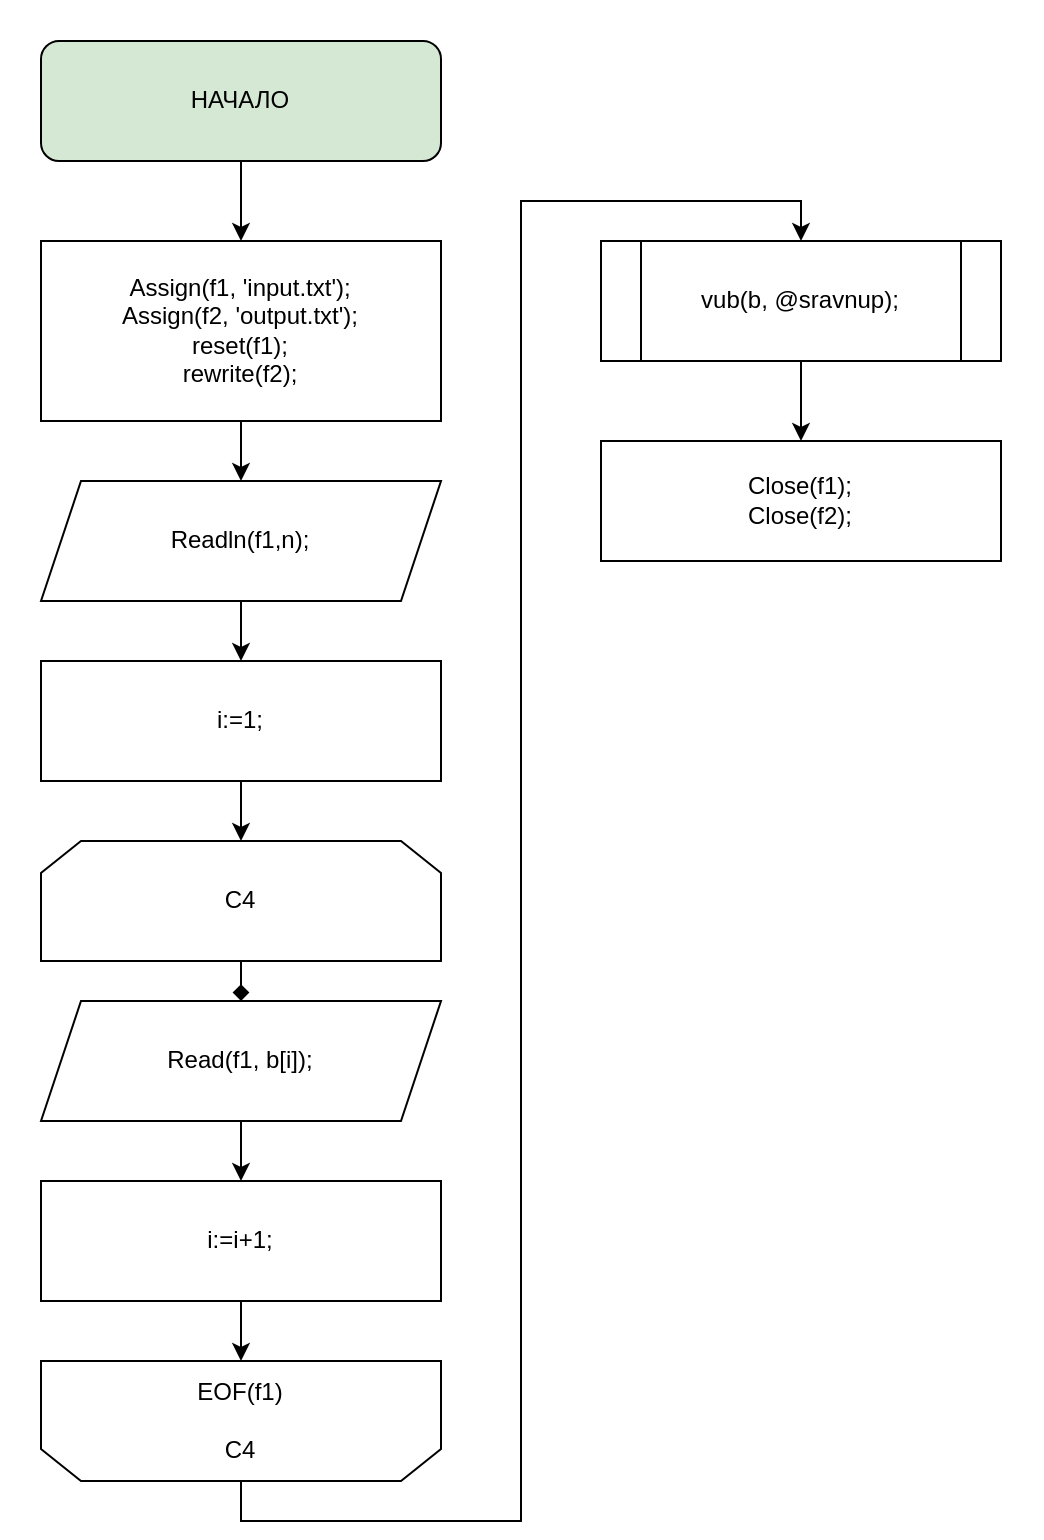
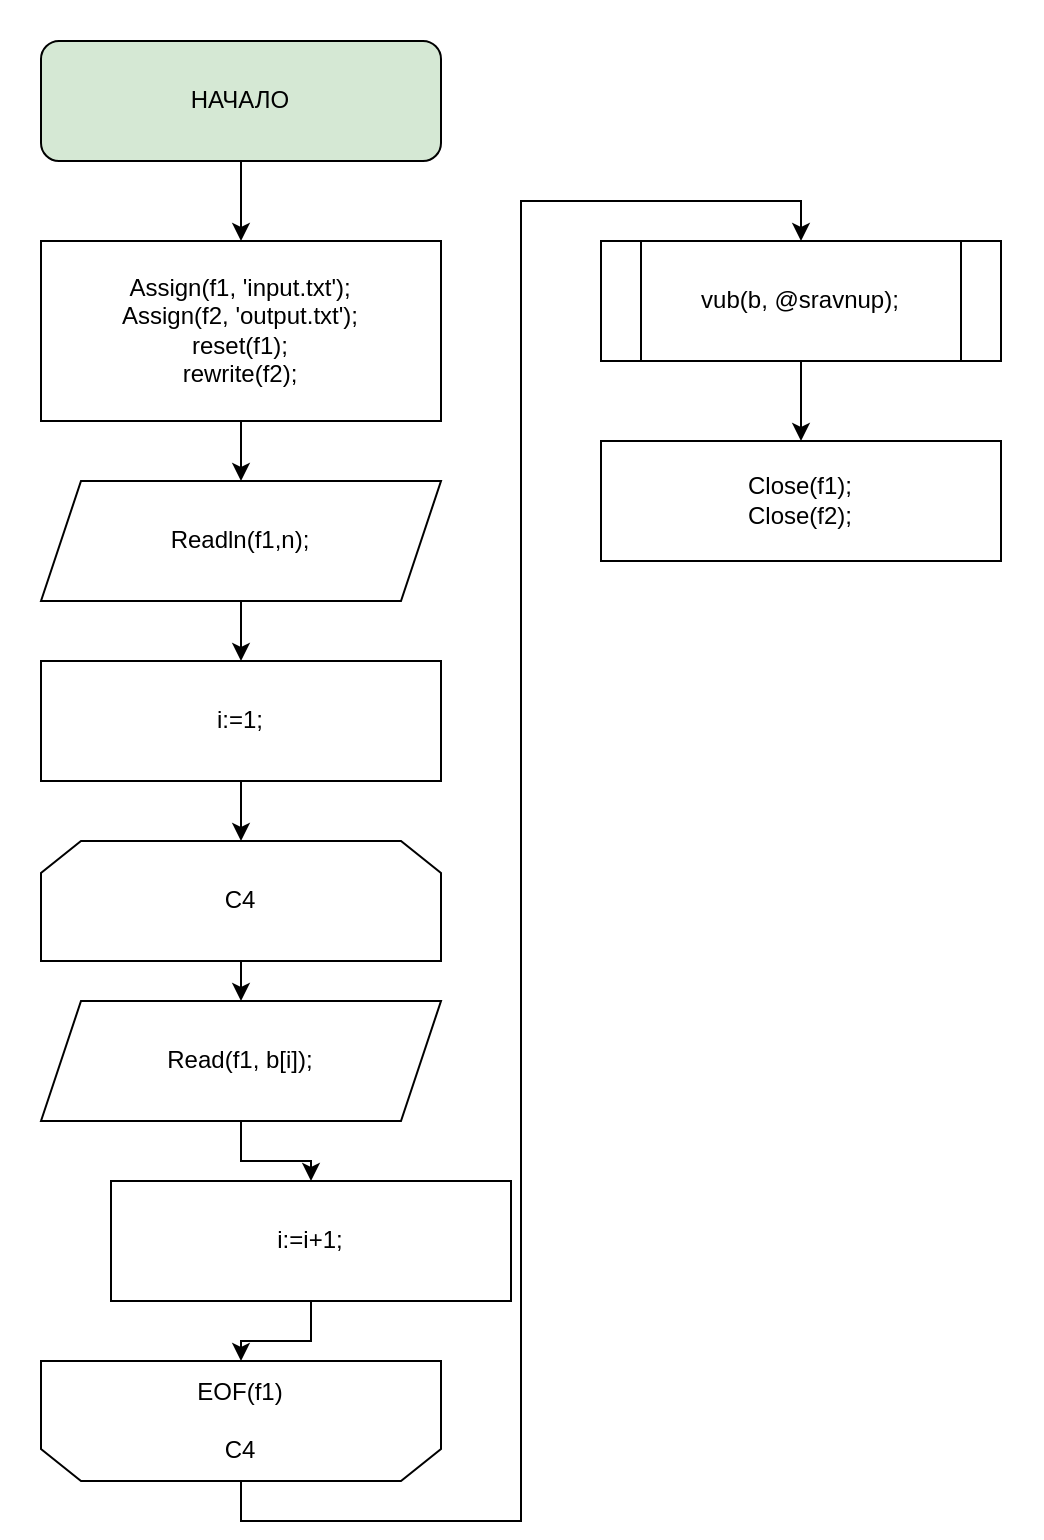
(241, 985) -> (241, 986)
(241, 1241) -> (311, 1241)
